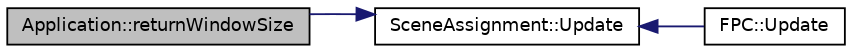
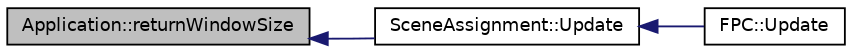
(333, 14) -> (351, 39)
